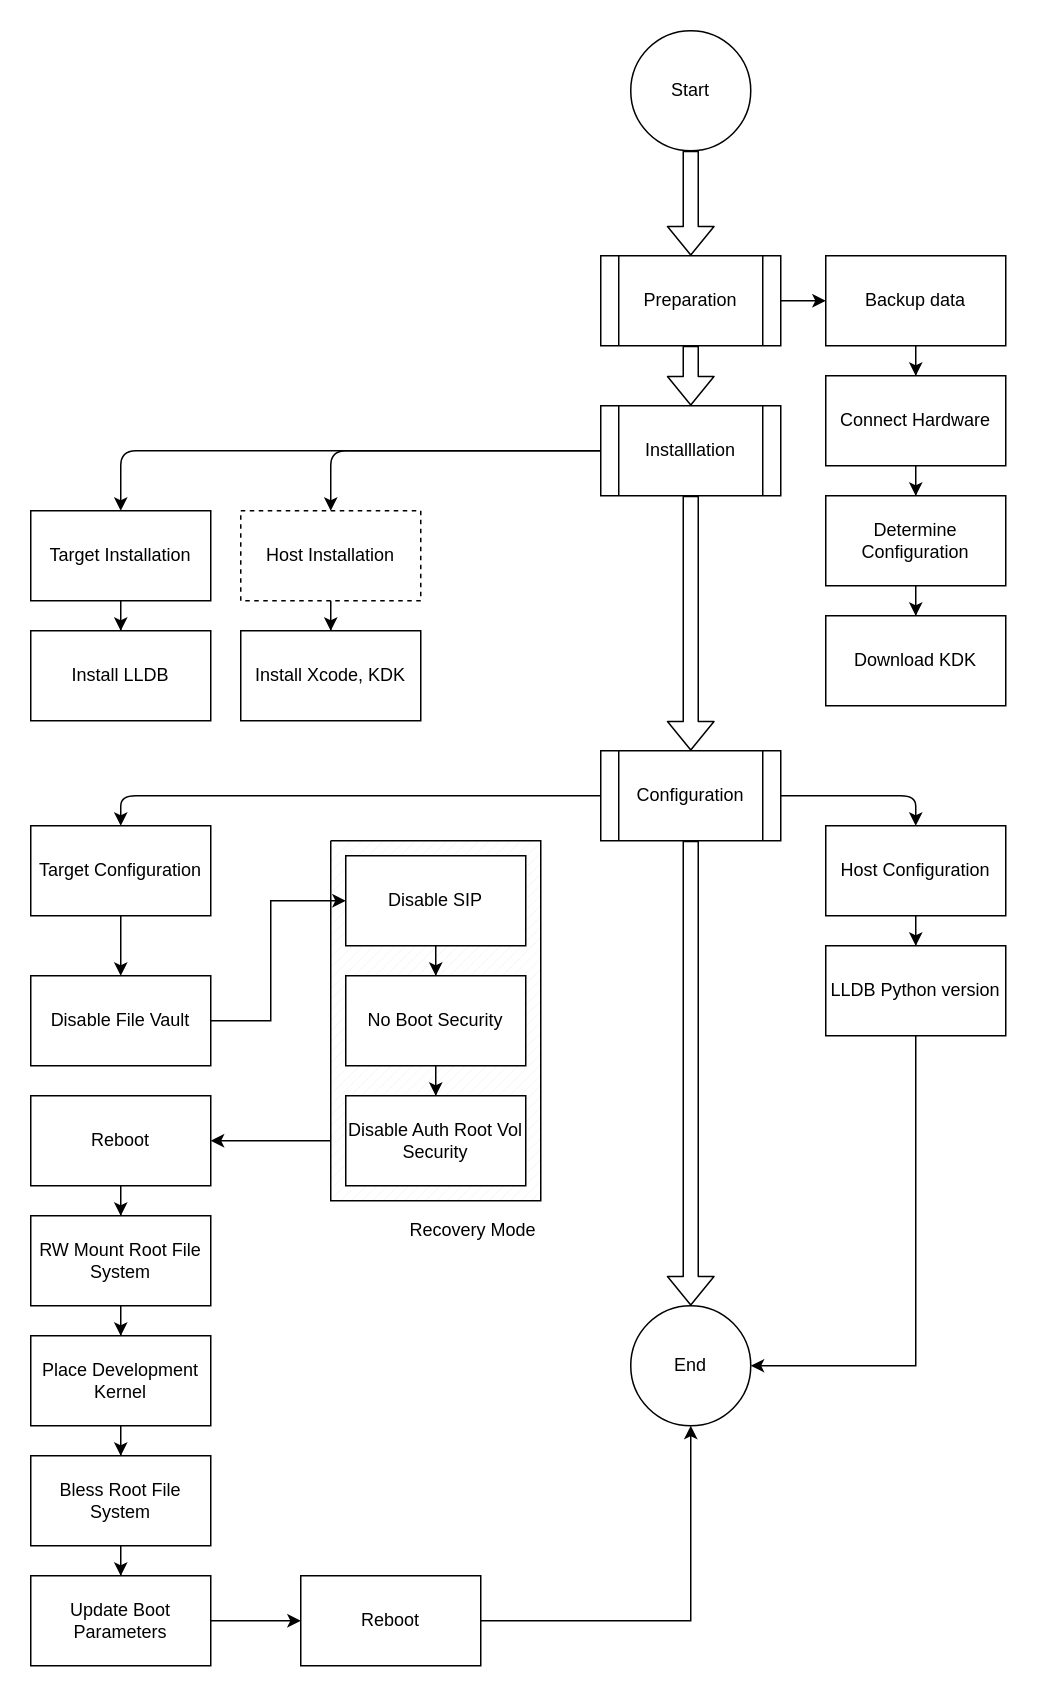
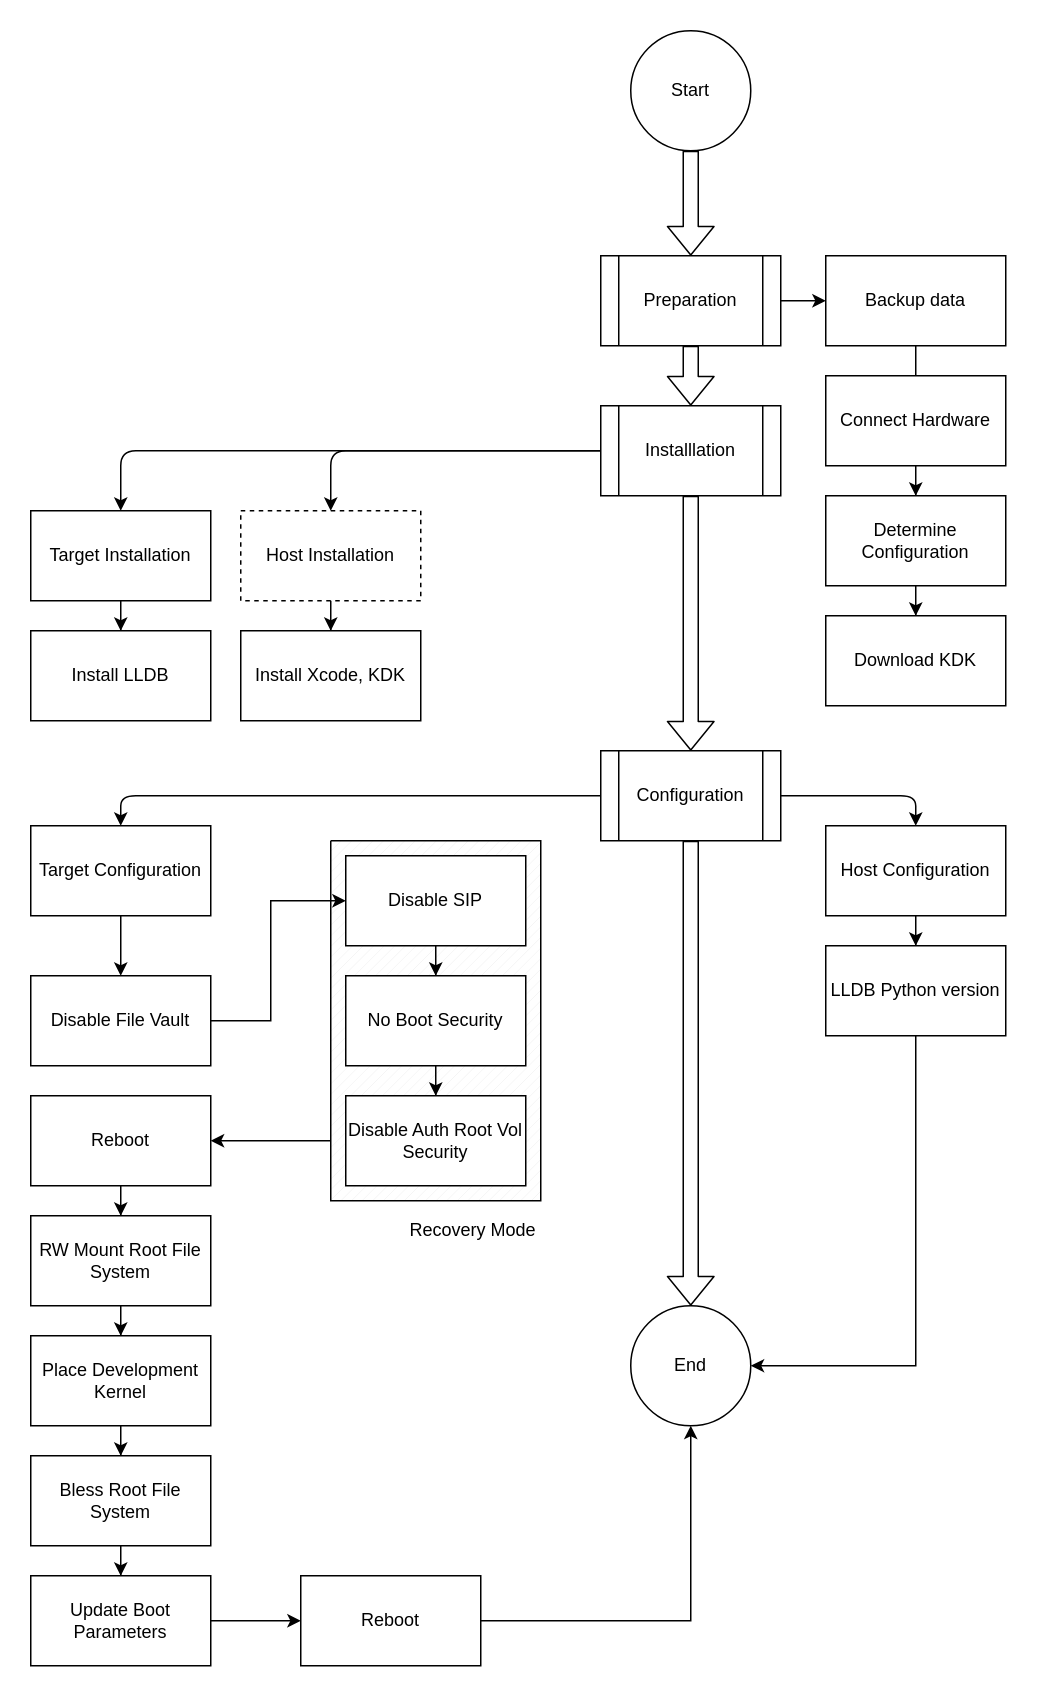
(916, 364) -> (916, 368)
